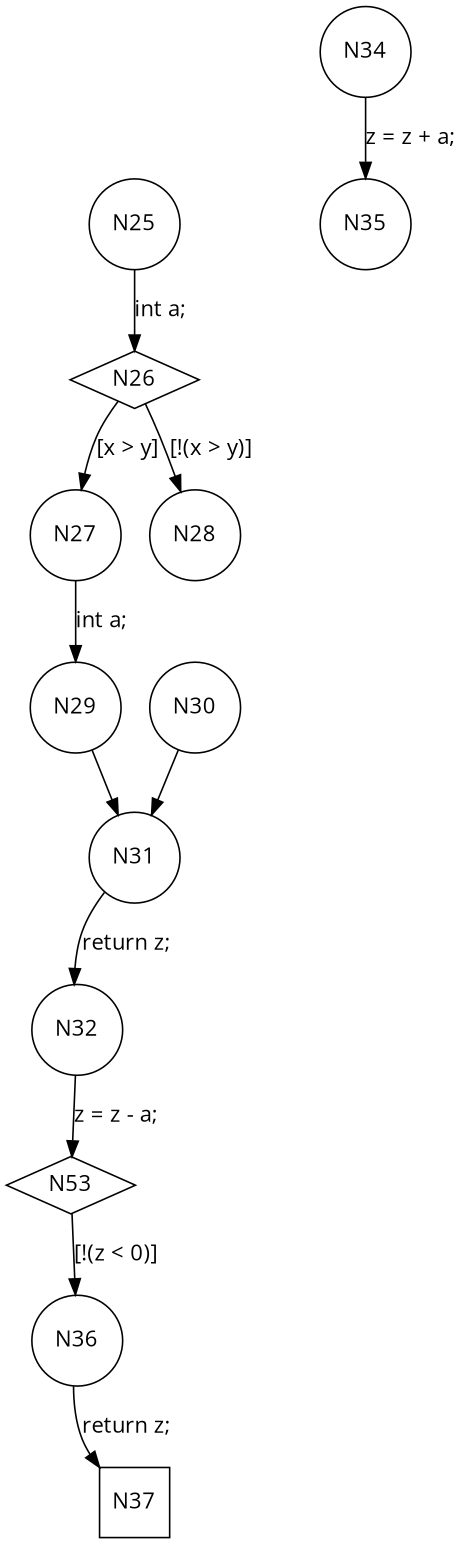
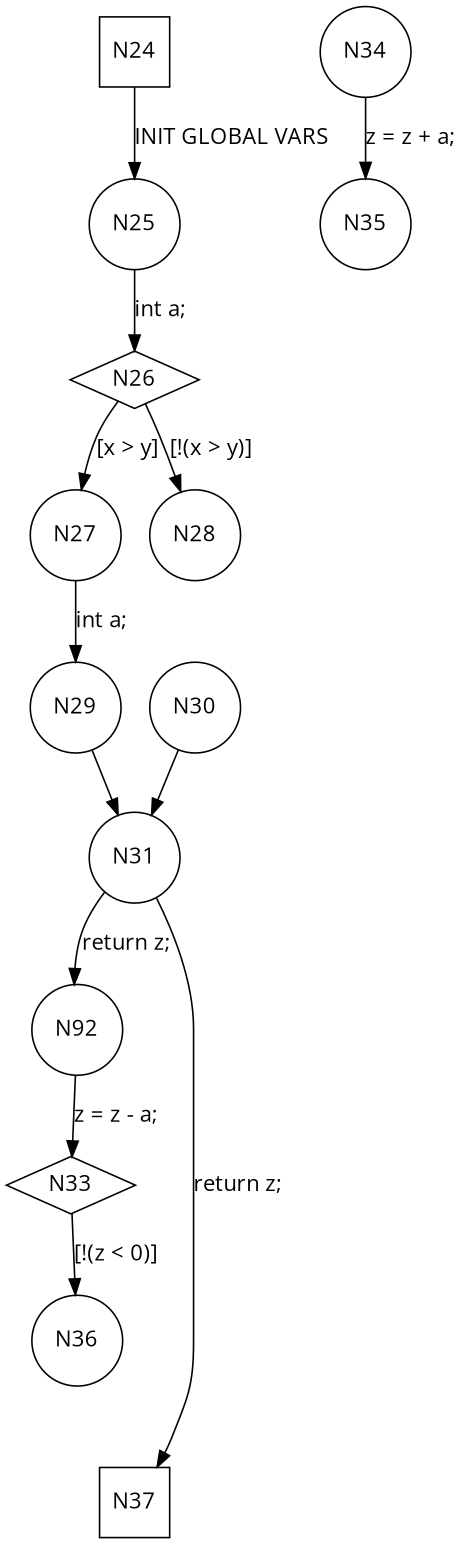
none -> (135, 52)
(77, 1030) -> (77, 1030)
(71, 1185) -> (71, 1185)
(77, 1421) -> (194, 1175)
